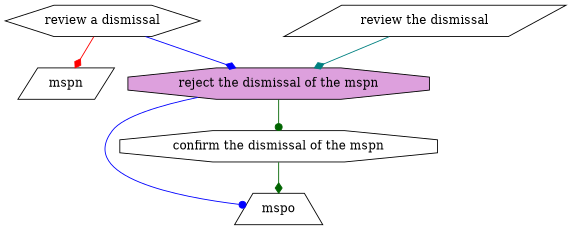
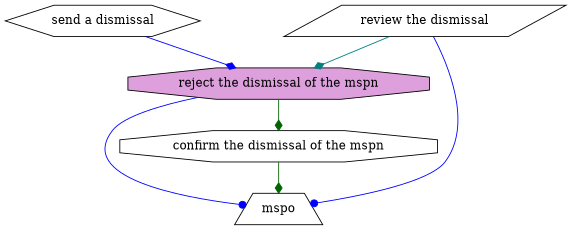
(103, 21) -> (103, 21)
(66, 84) -> none
(279, 112) -> (279, 112)
none -> (444, 163)
